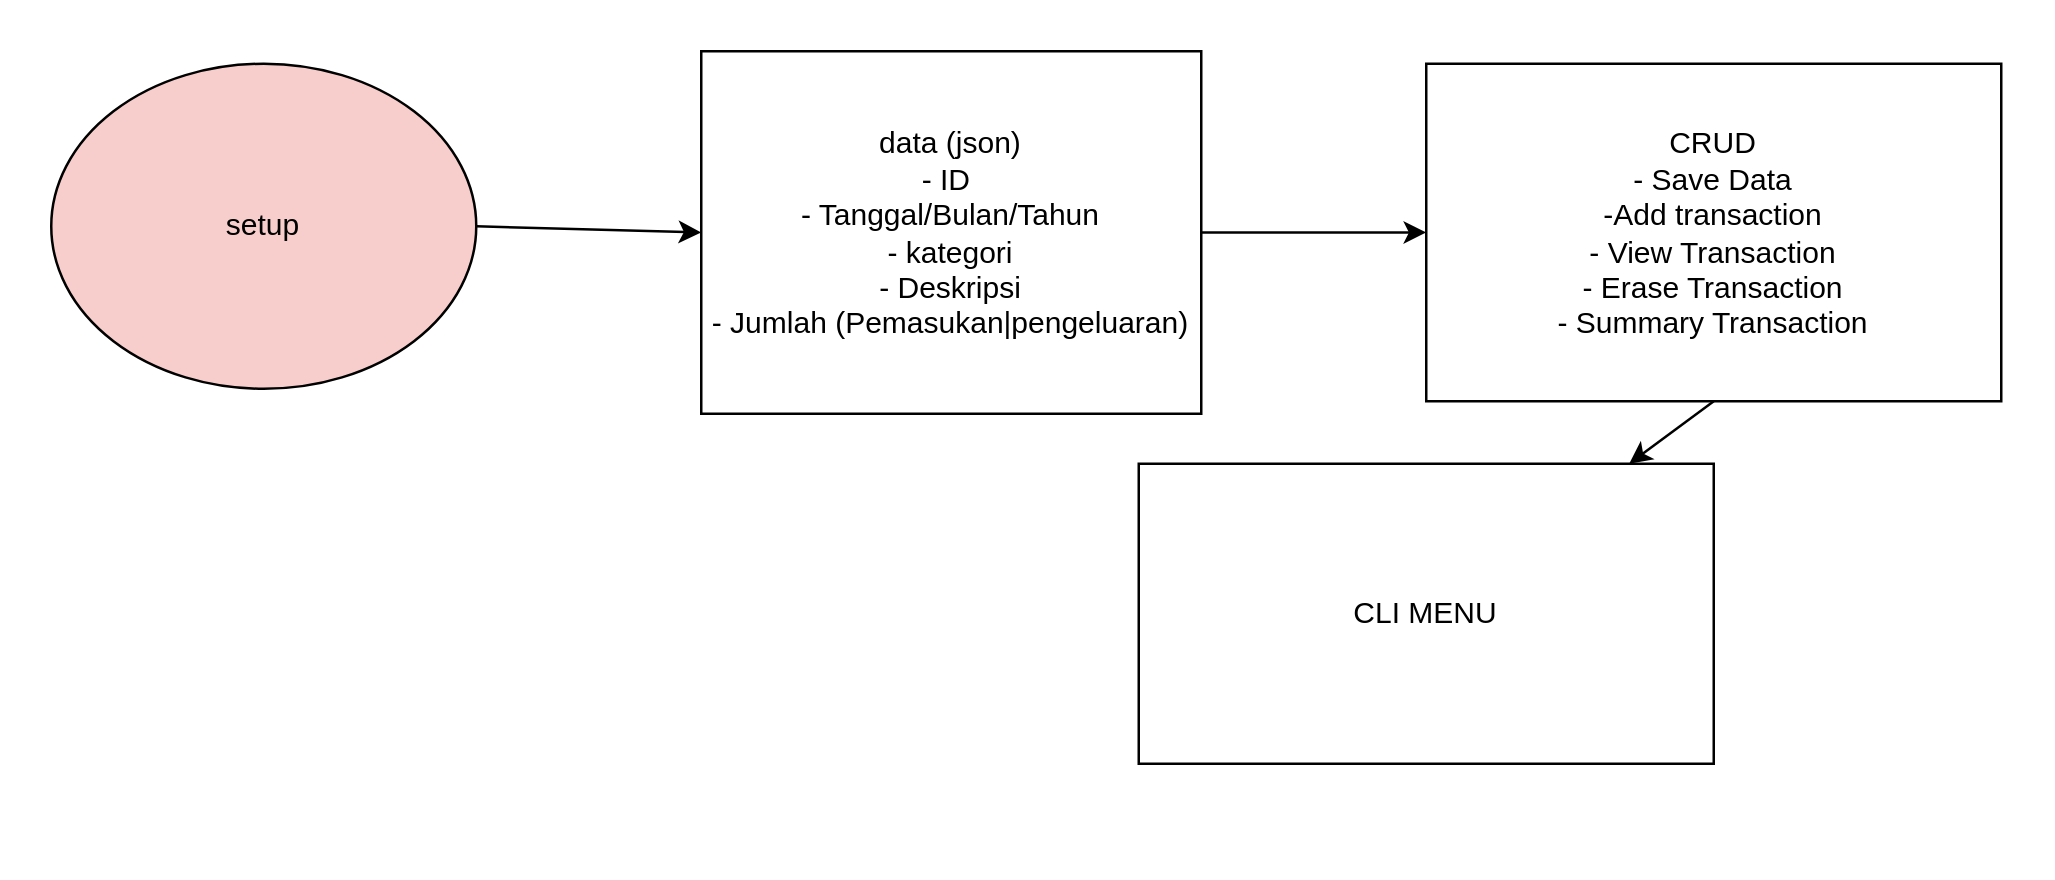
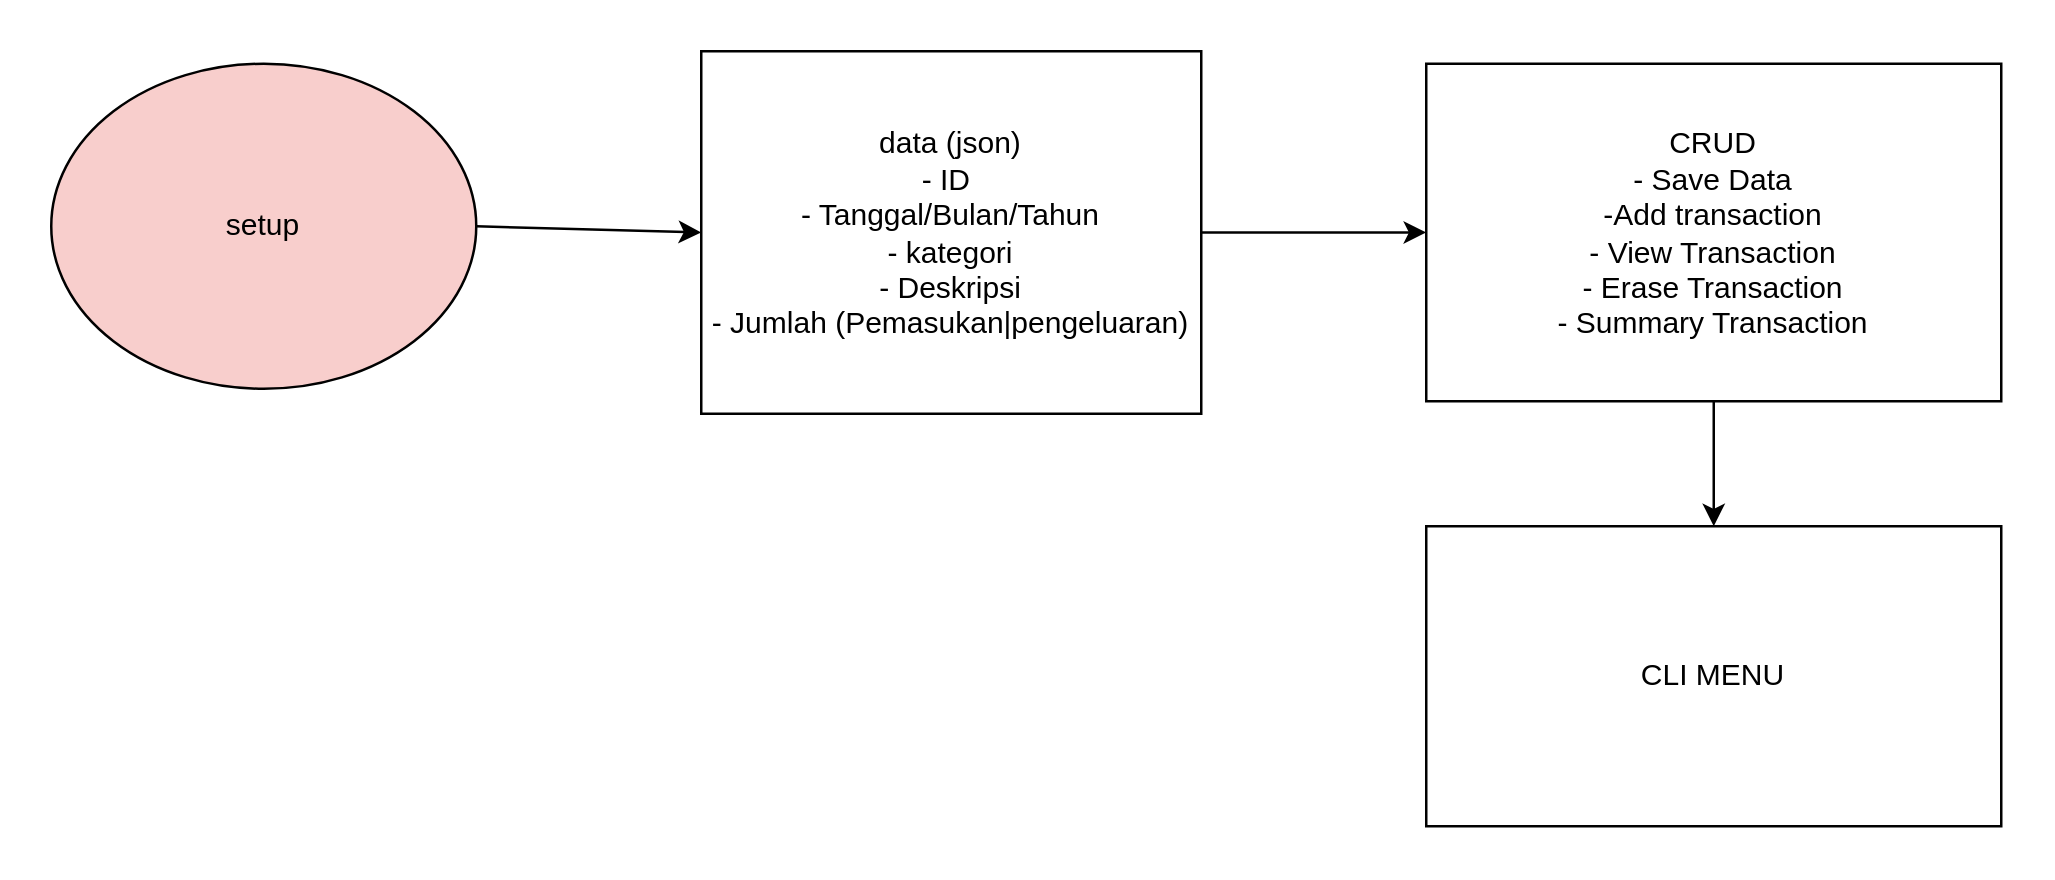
(1426, 614) -> (1714, 676)
